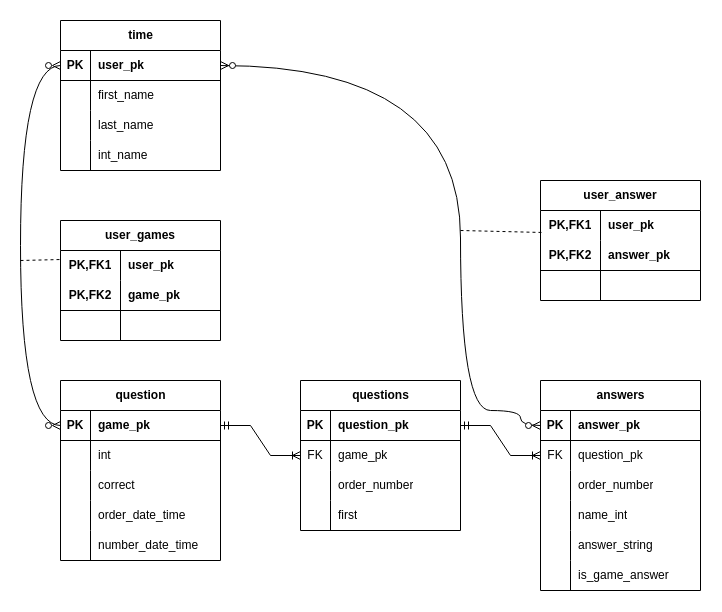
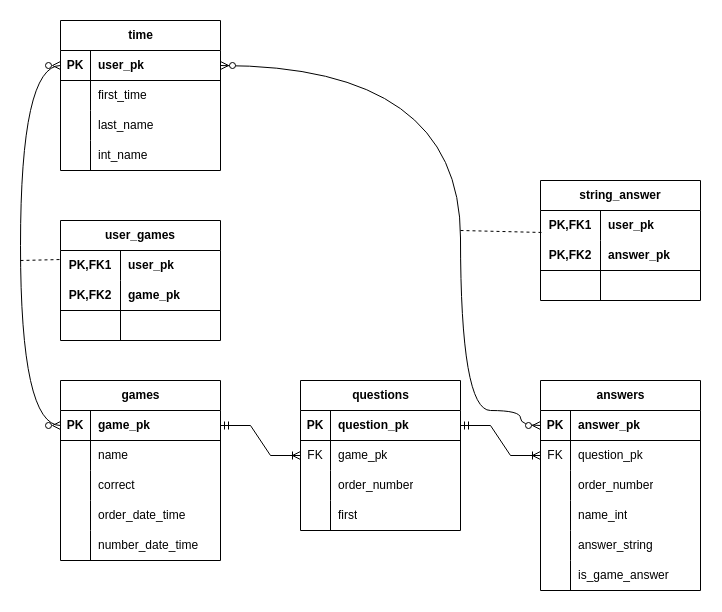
(131, 96) -> (129, 96)
(621, 196) -> (621, 196)
(141, 396) -> (141, 396)
(107, 456) -> (112, 456)
